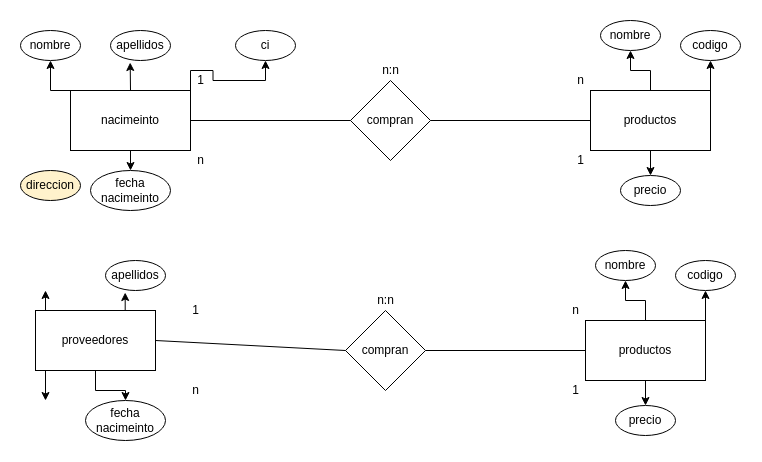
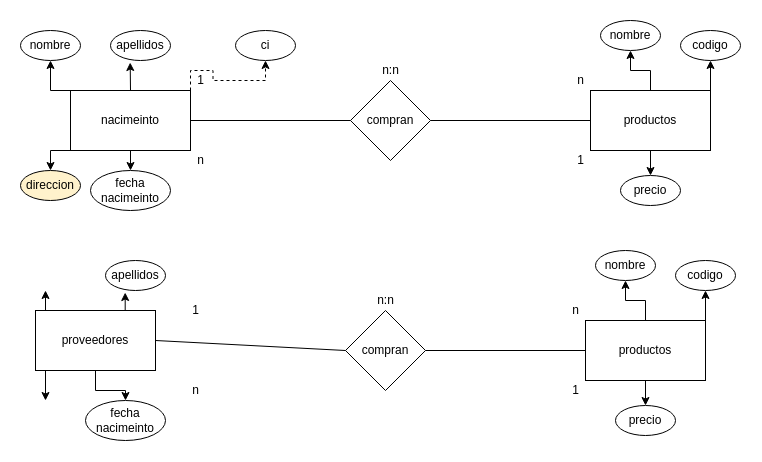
(220, 81) -> (220, 81)
none -> (55, 151)
